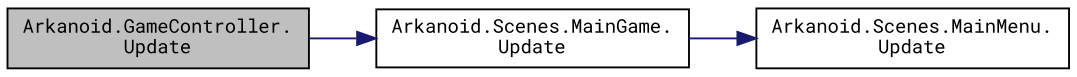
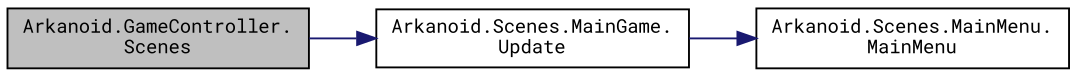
(158, 38) -> (158, 38)
(913, 38) -> (913, 38)
